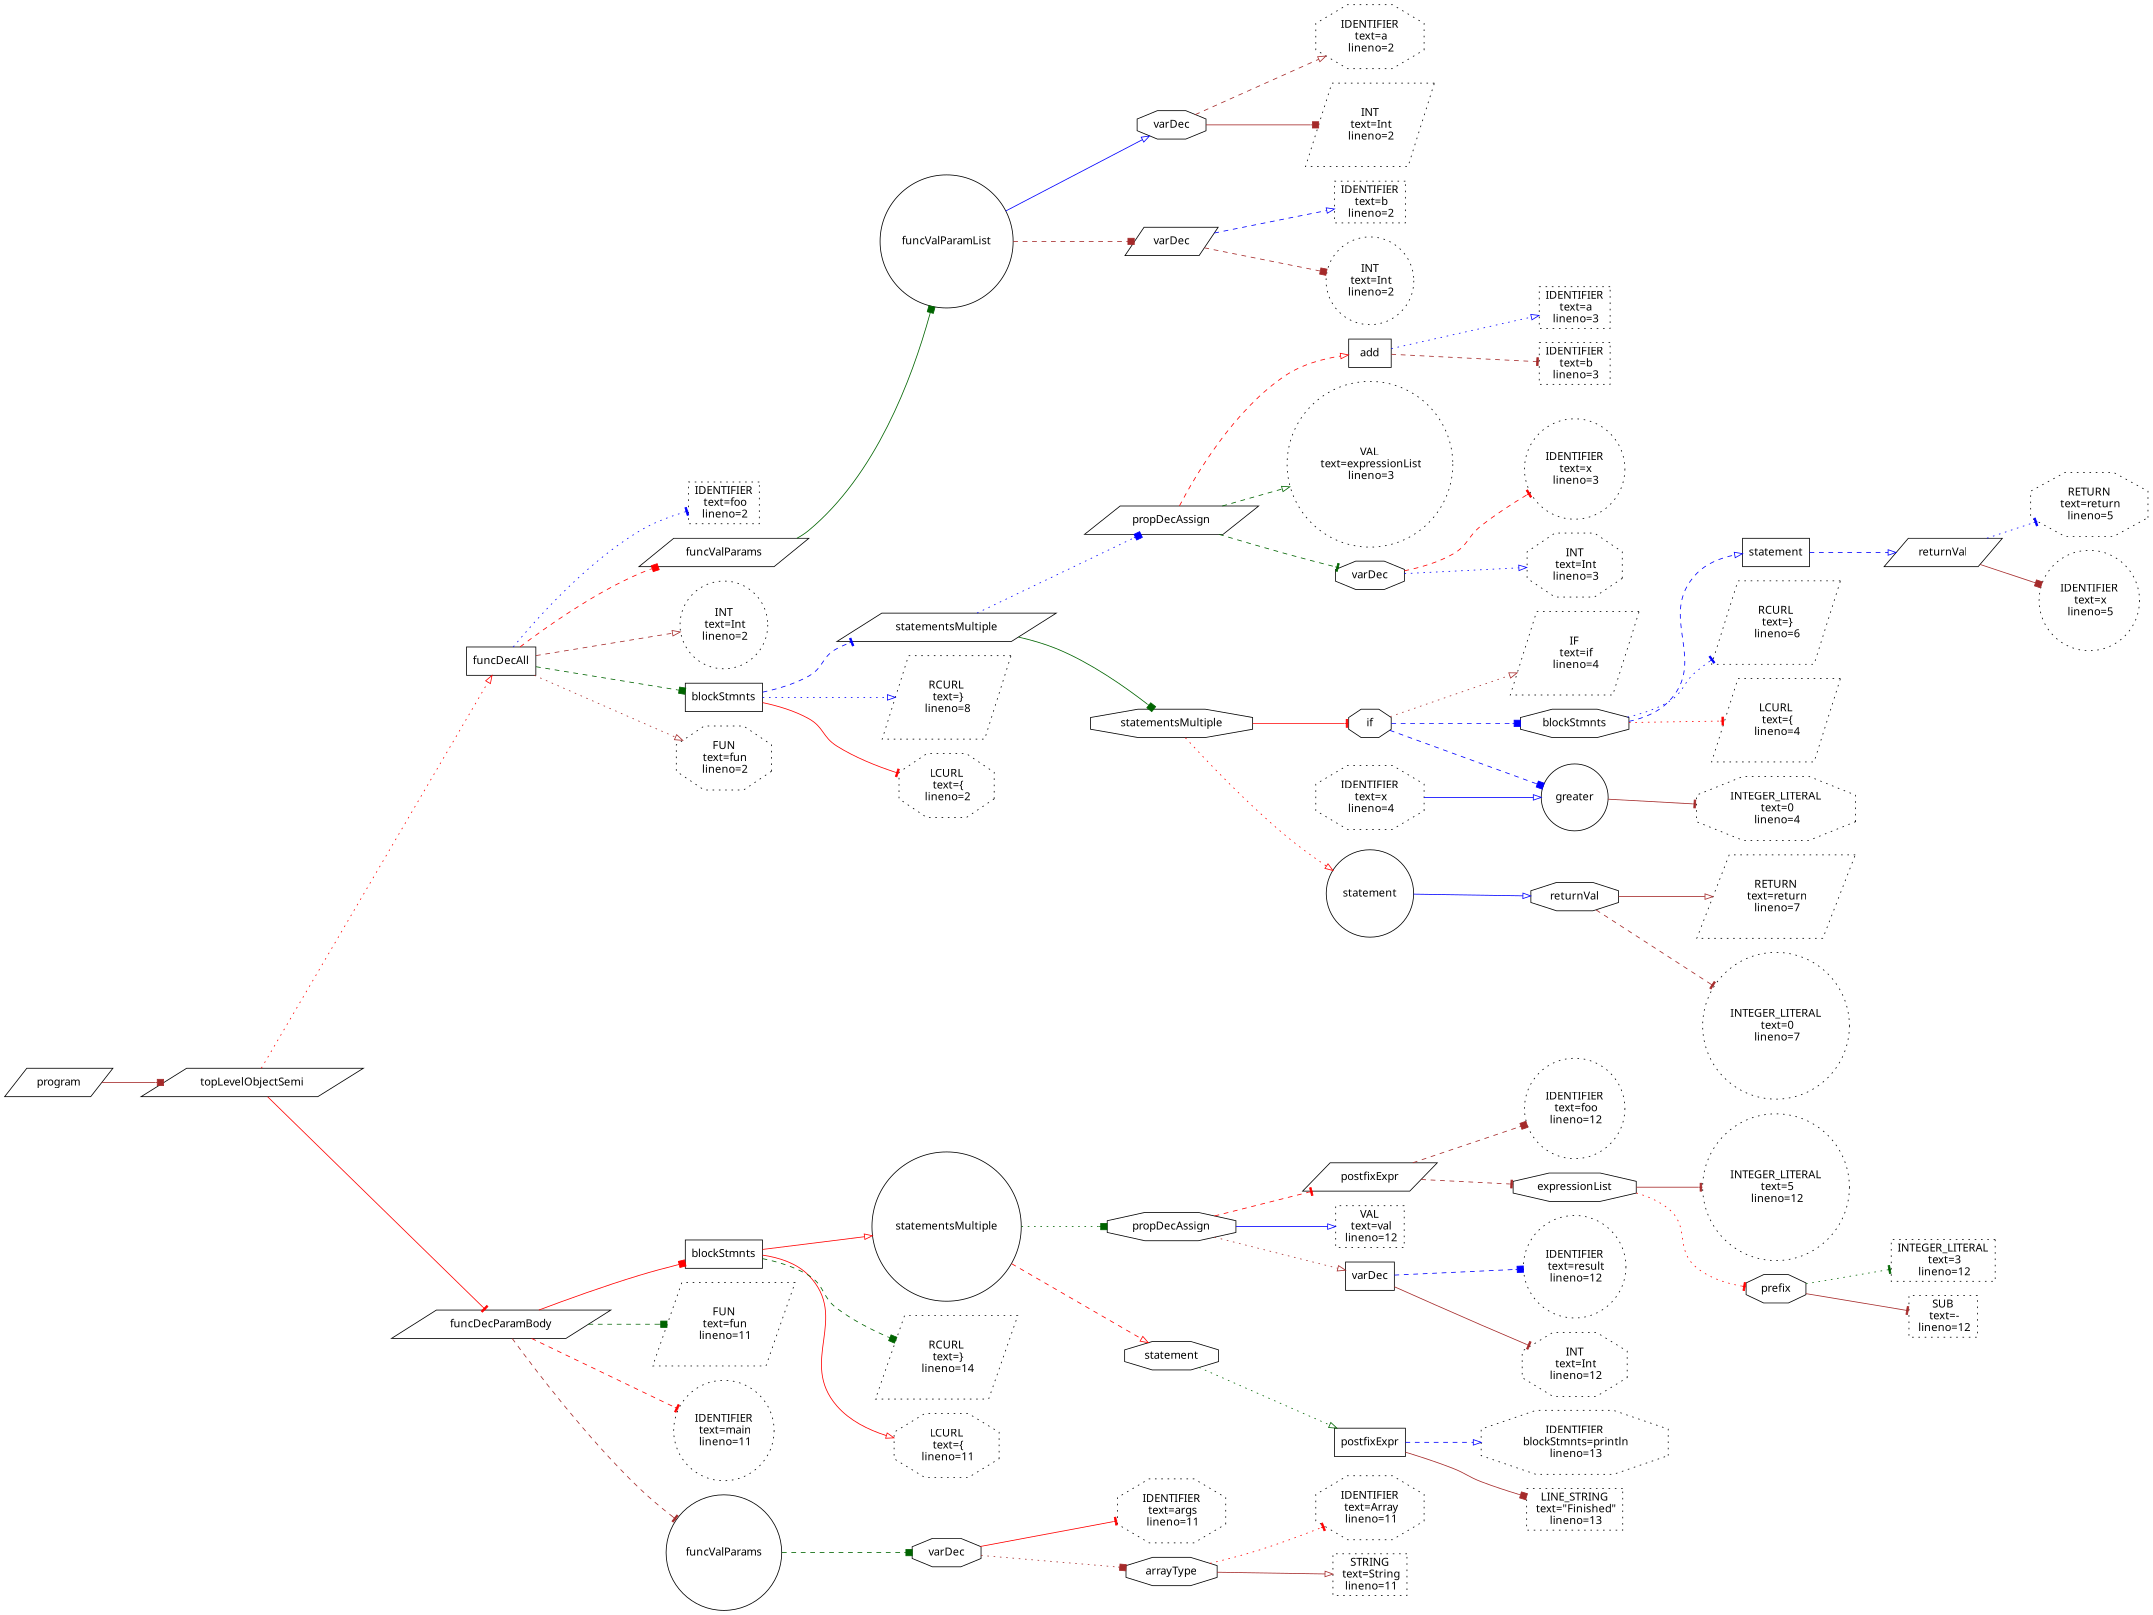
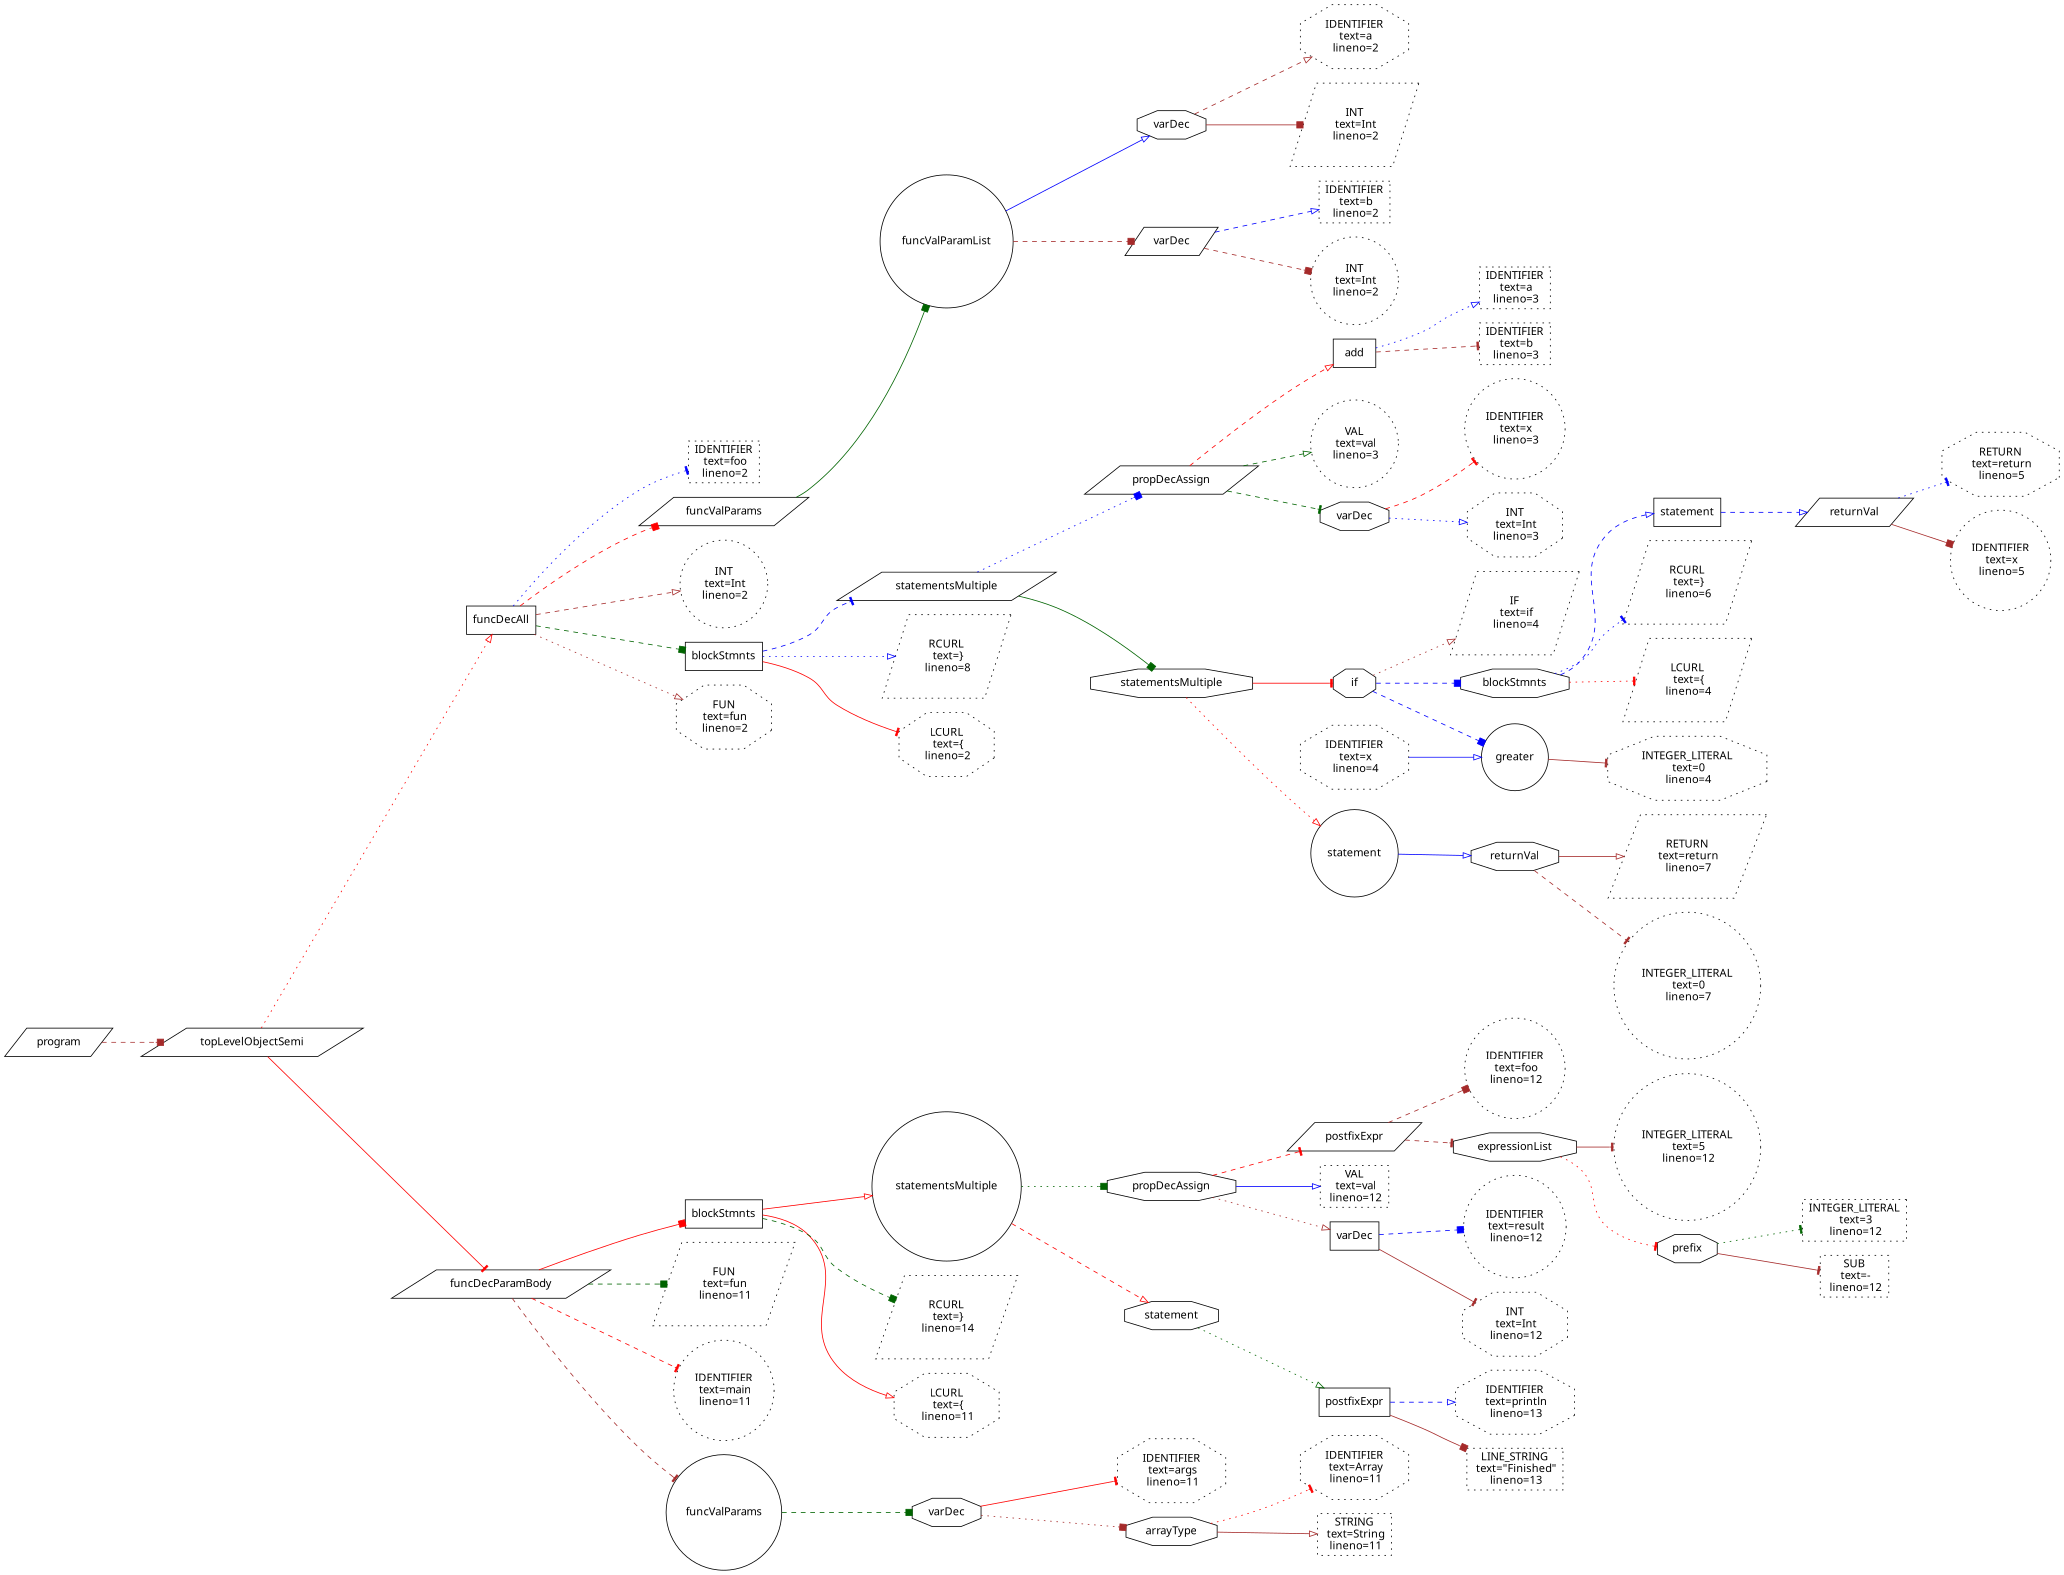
(1370, 464) -> (1355, 444)
(129, 1082) -> (129, 1042)
(1575, 1442) -> (1515, 1402)
